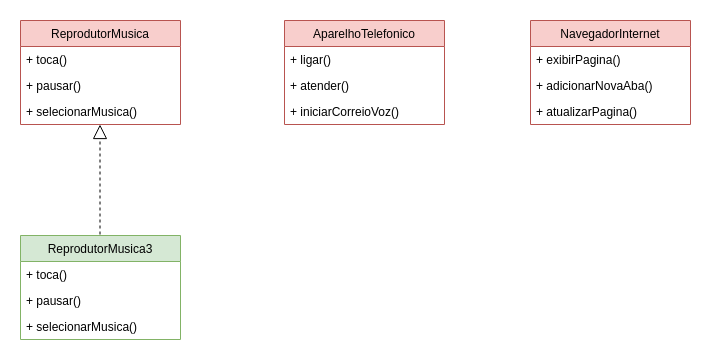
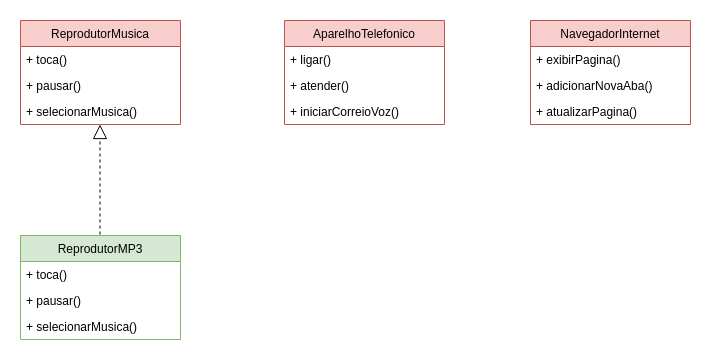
(100, 249) -> (100, 249)
